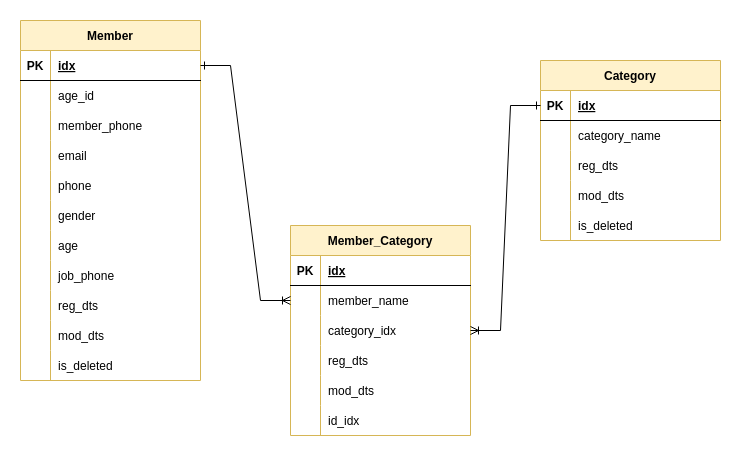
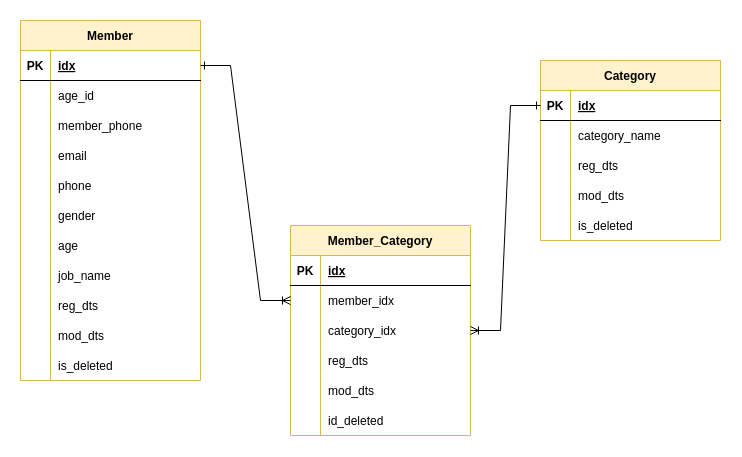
(88, 276) -> (85, 276)
(365, 301) -> (360, 301)
(345, 421) -> (358, 421)
